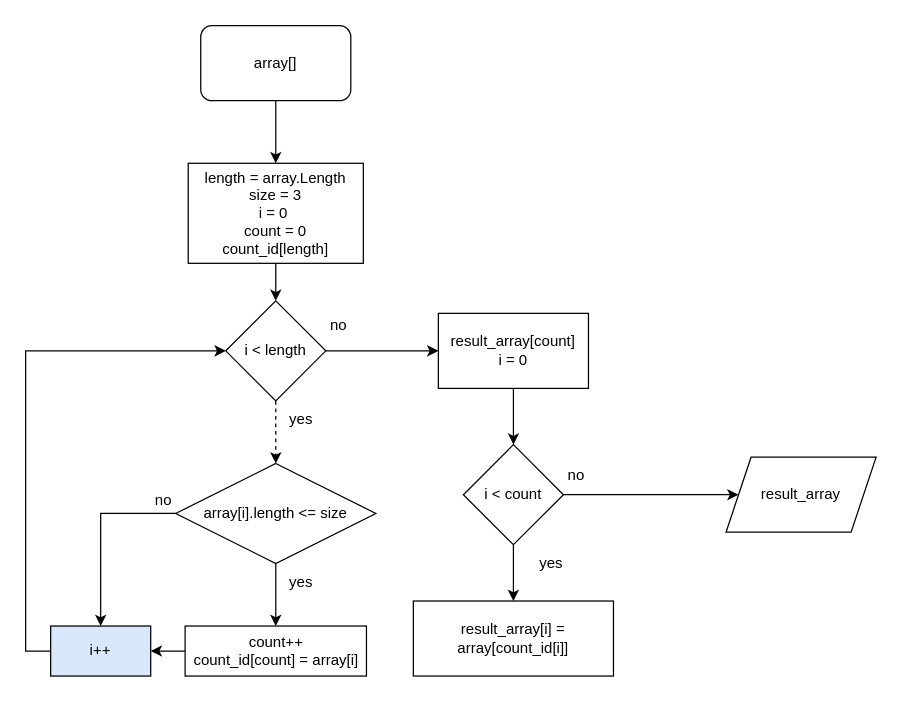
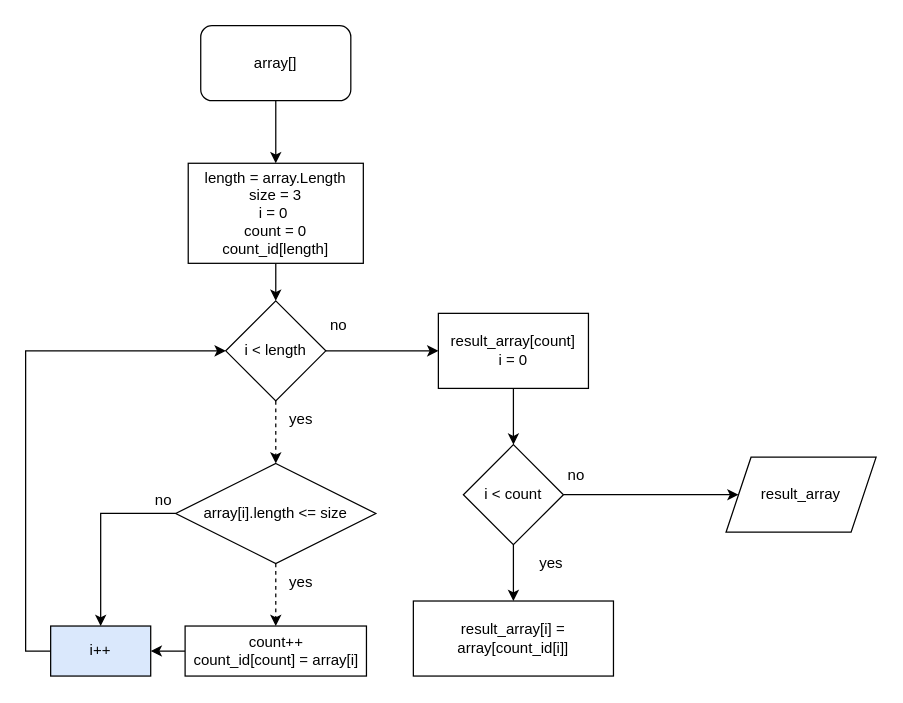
(276, 590) -> (276, 590)
